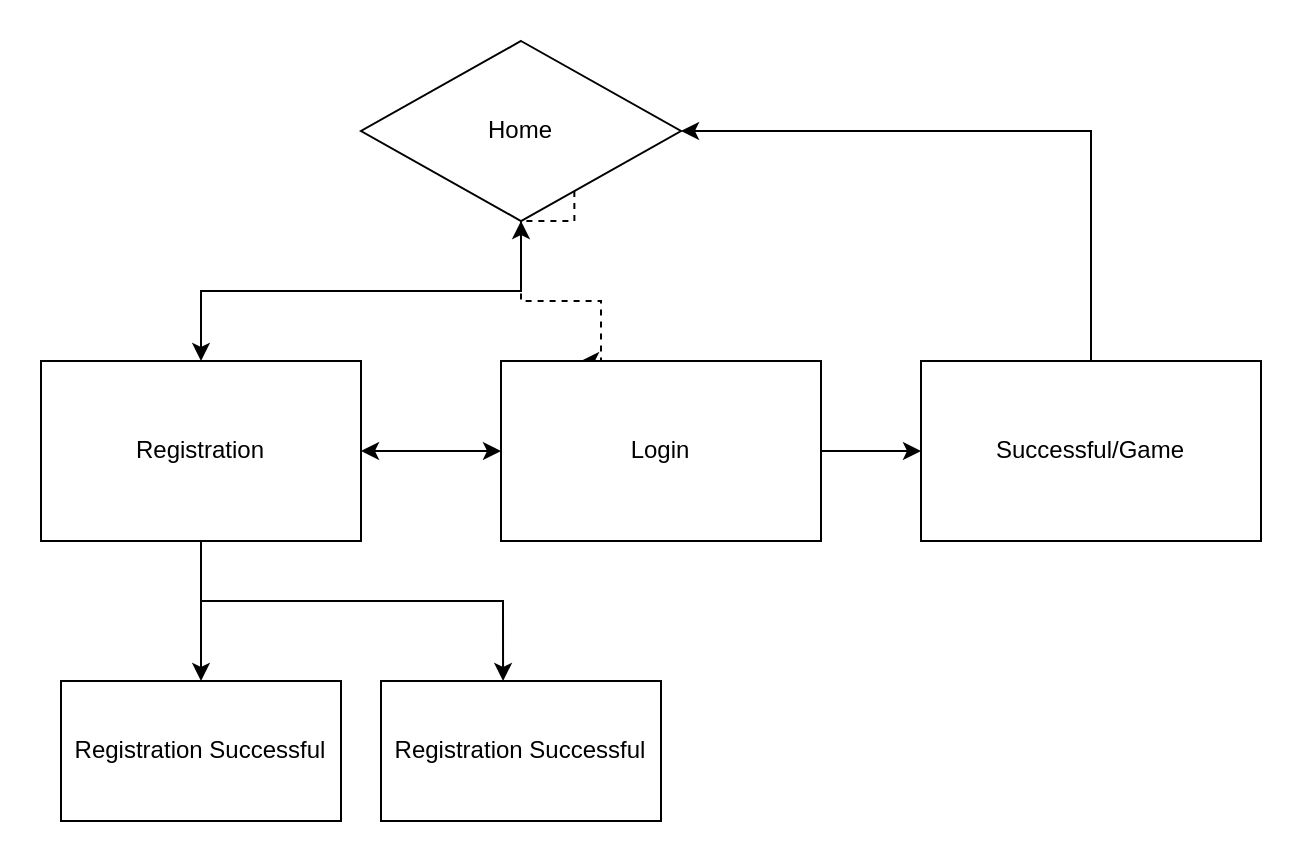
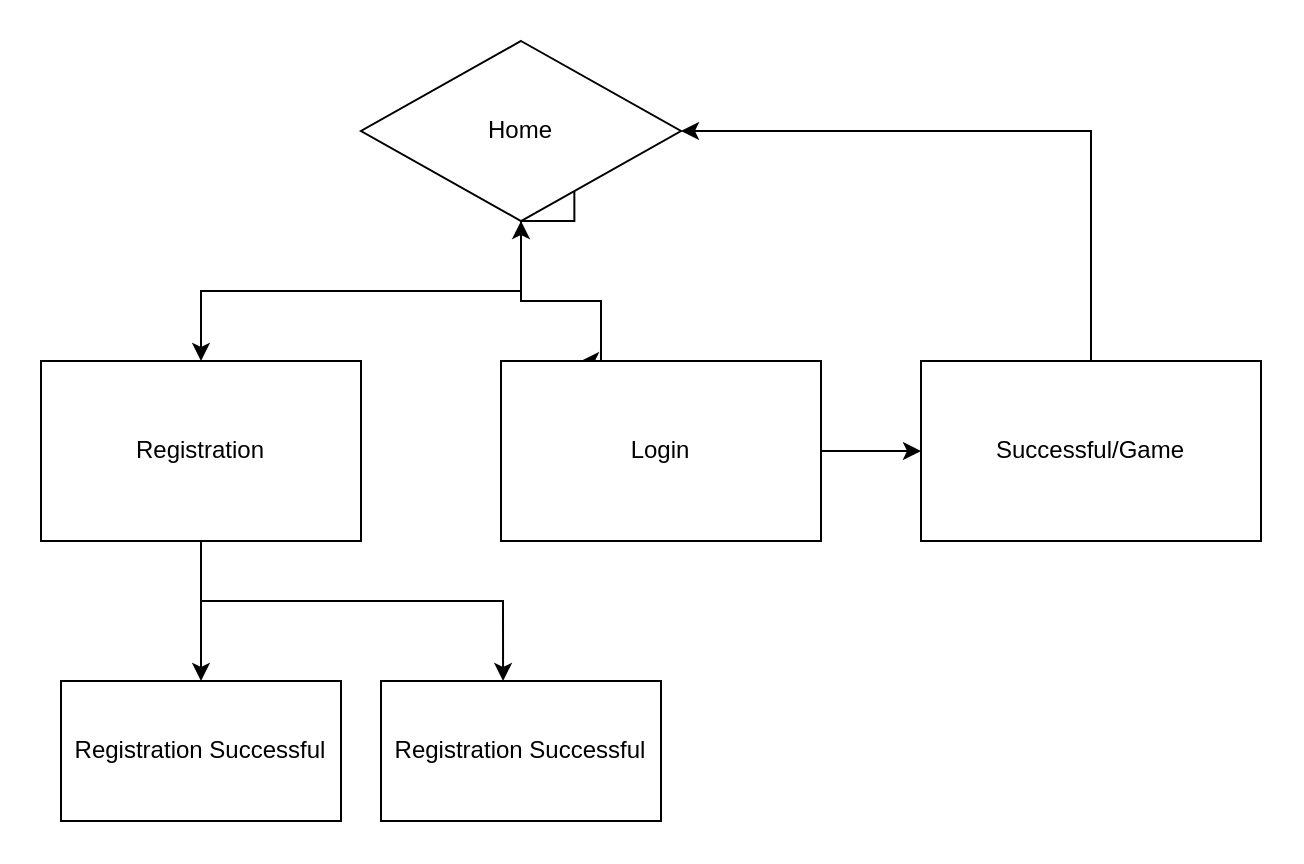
(587, 301) -> (587, 301)
(431, 451) -> none
